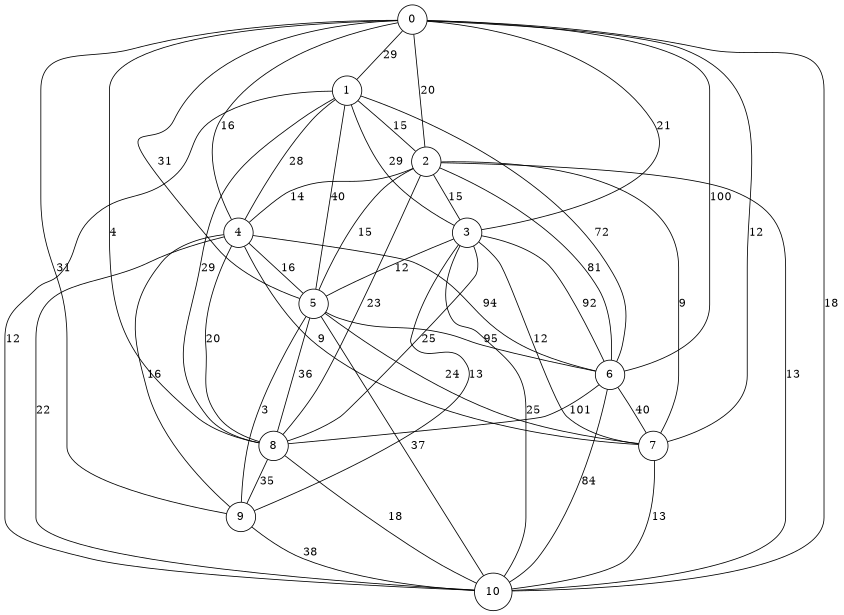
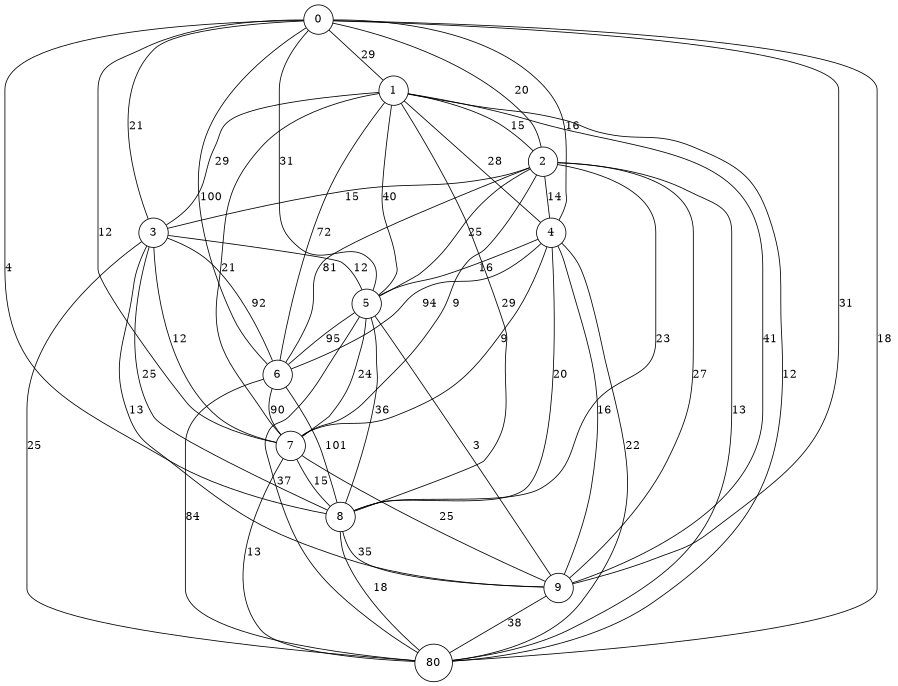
none -> (224, 230)
(365, 233) -> (476, 233)
none -> (762, 261)
none -> (693, 342)
(643, 410) -> (278, 410)
none -> (311, 484)
none -> (421, 523)
(493, 592) -> (434, 663)
